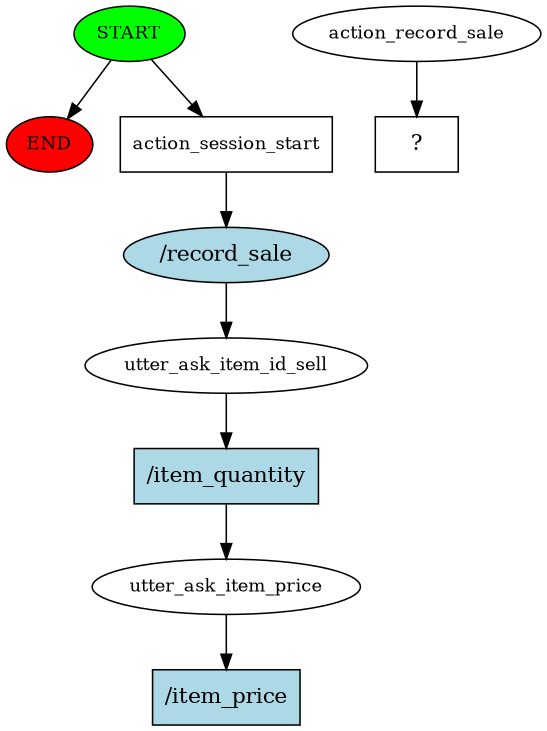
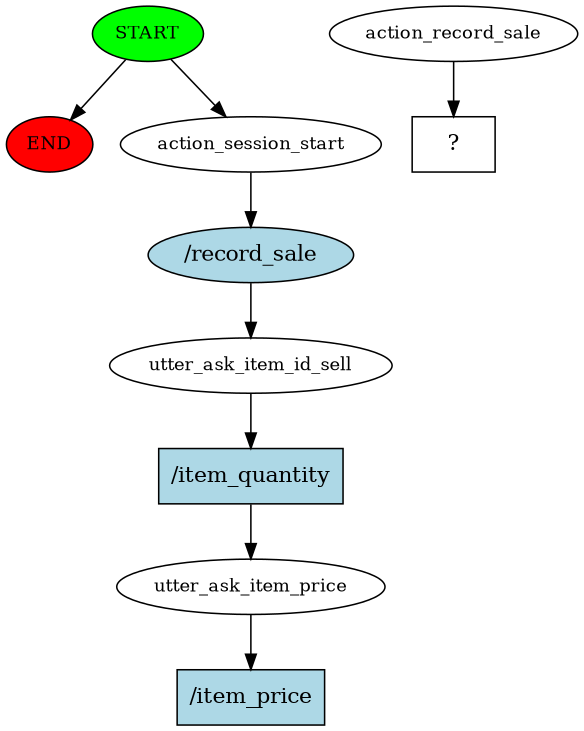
(226, 144) -> (251, 144)
